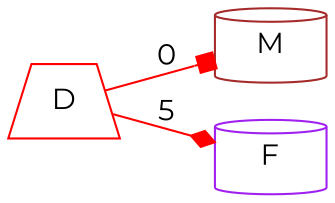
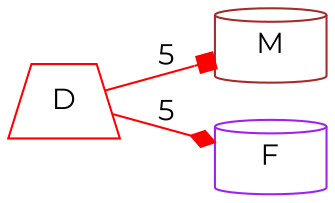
(167, 57) -> (167, 57)
